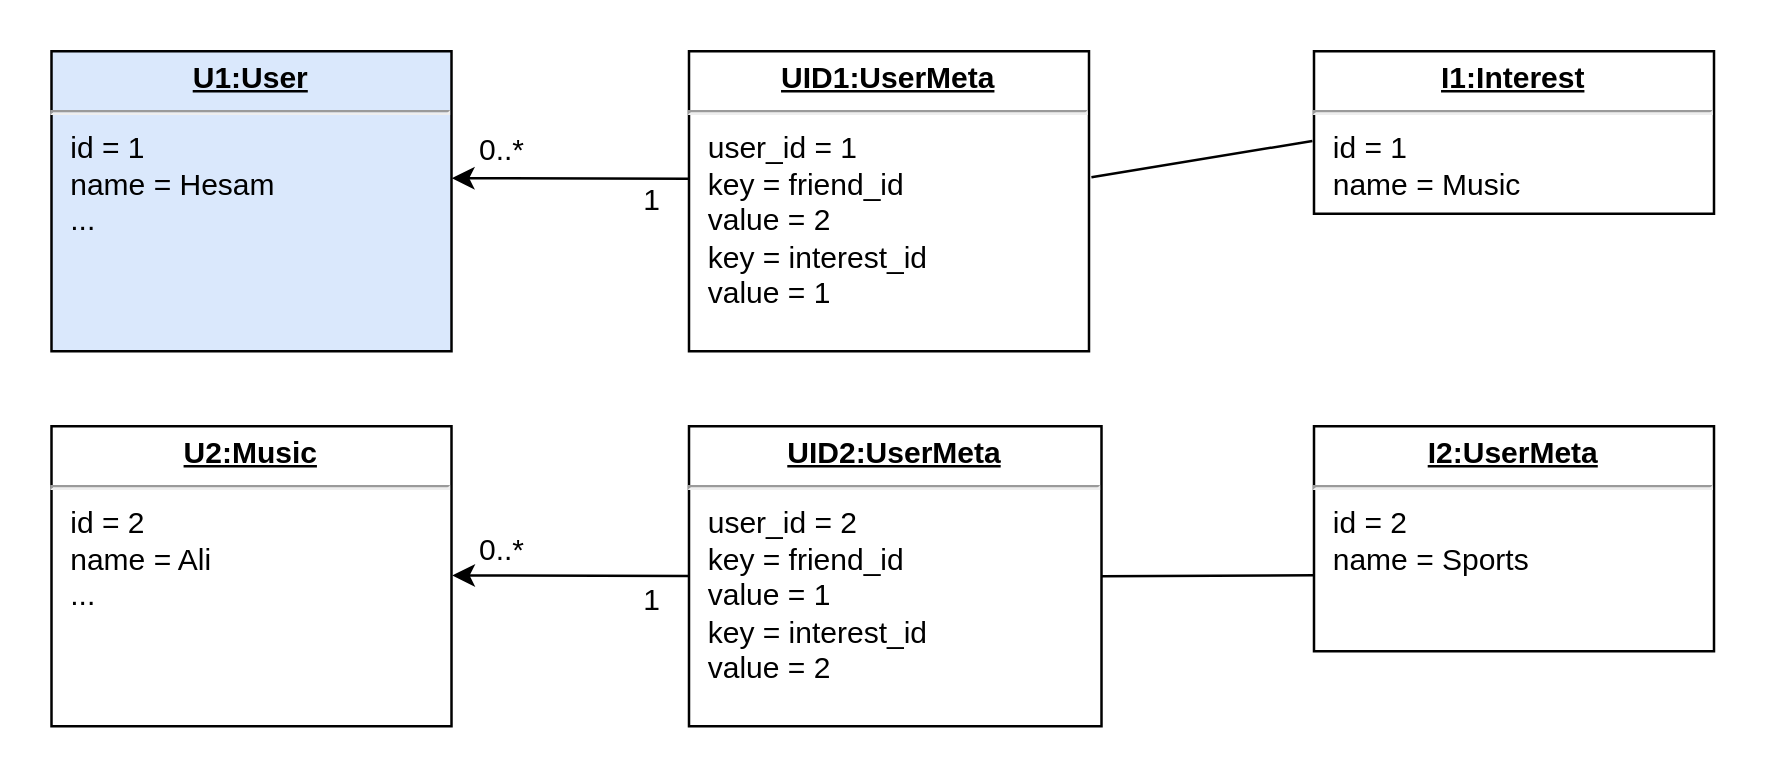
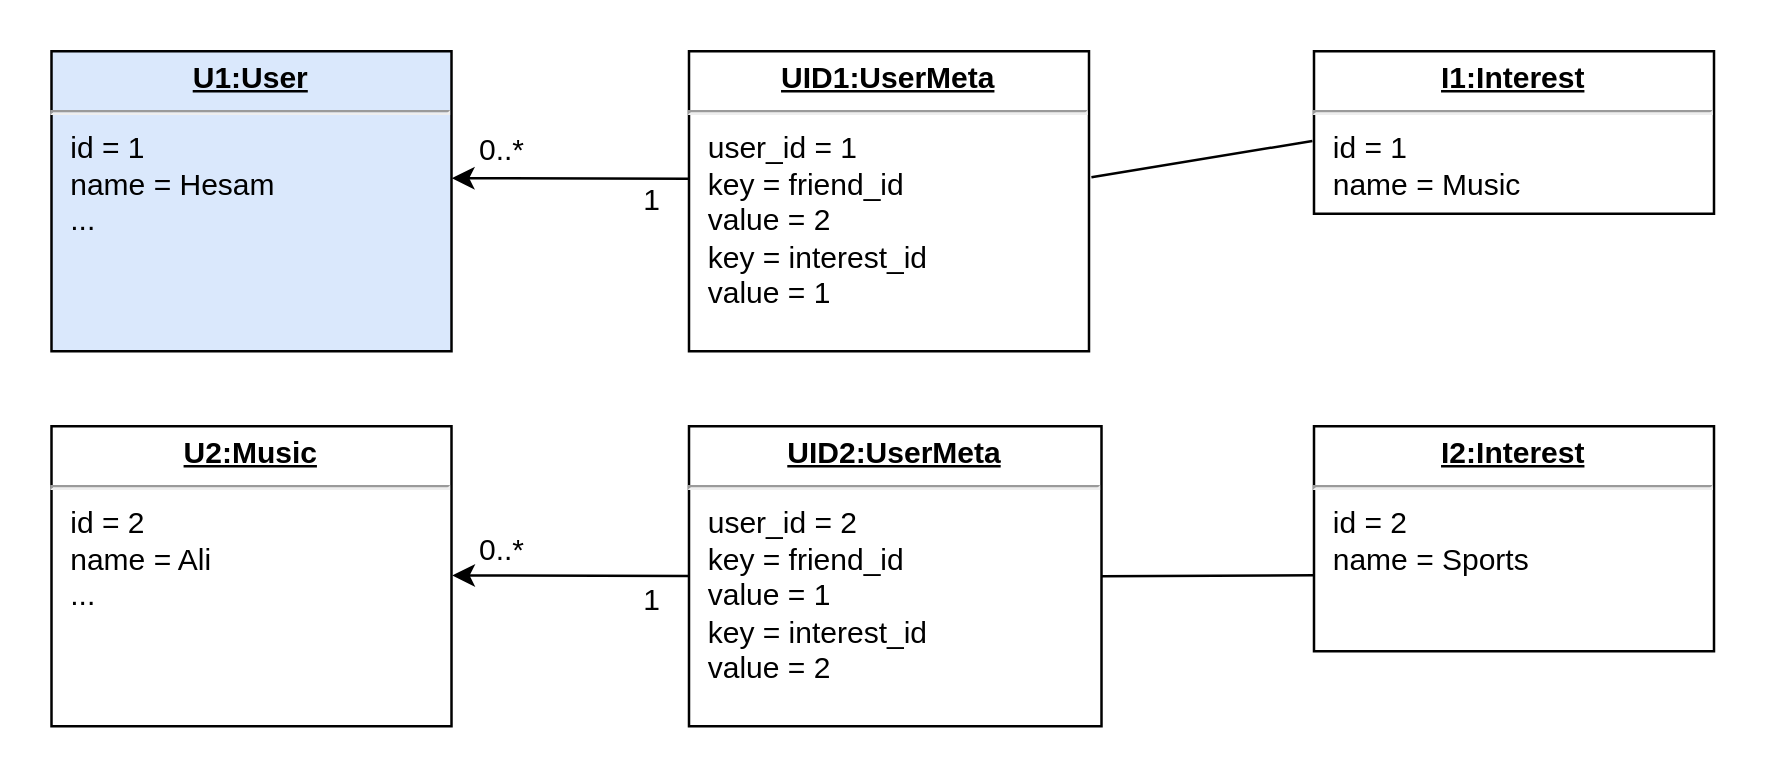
(1415, 480) -> (1415, 480)
